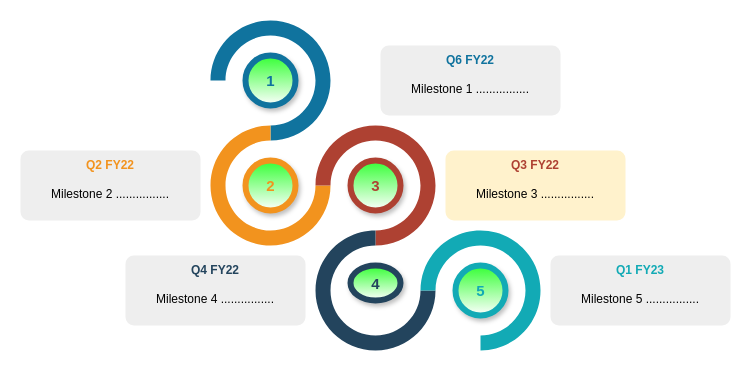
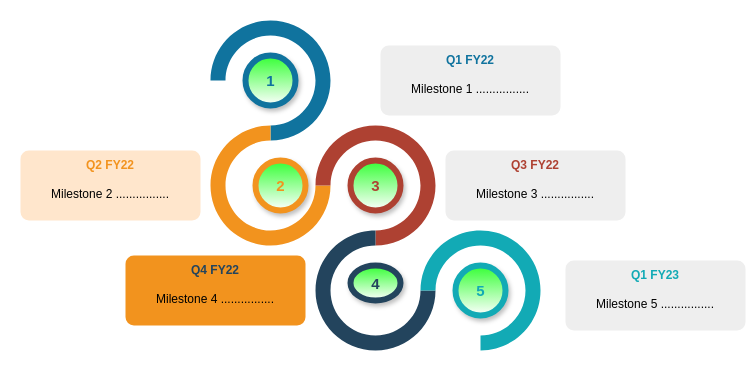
(471, 68) -> (471, 68)
(111, 186) -> (111, 186)
(271, 186) -> (281, 186)
(536, 186) -> (536, 186)
(216, 291) -> (216, 291)
(641, 291) -> (656, 296)
